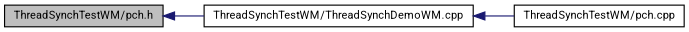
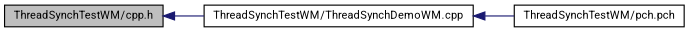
(84, 16) -> (84, 16)
(599, 16) -> (599, 16)
